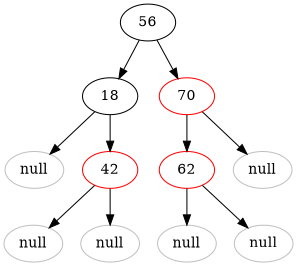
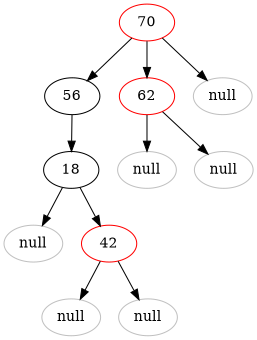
(165, 55) -> (113, 56)
